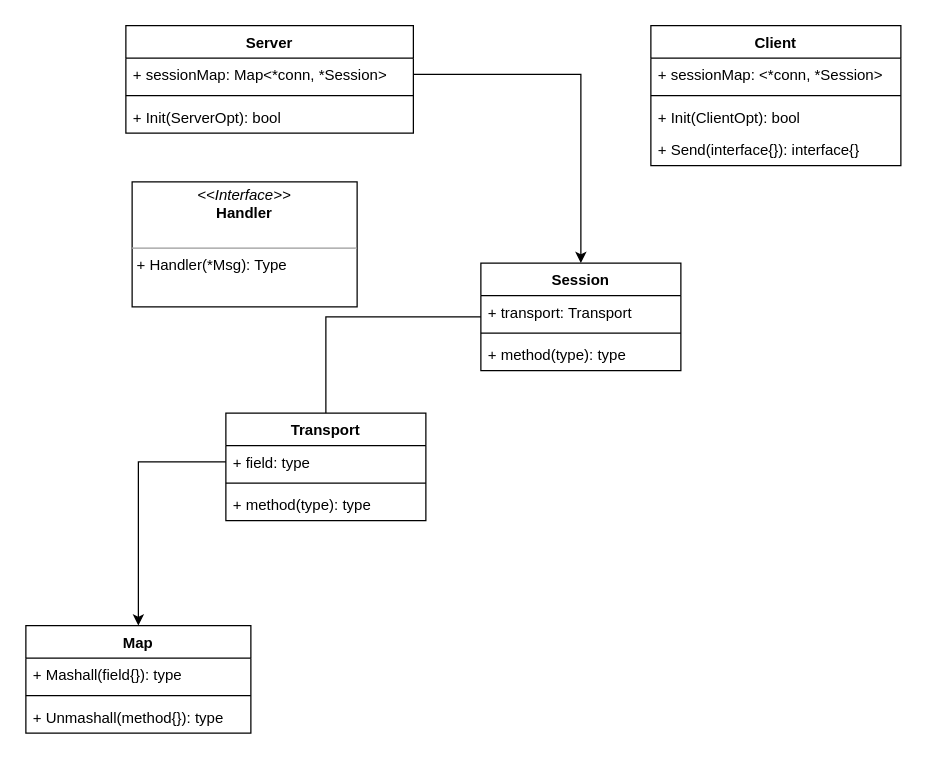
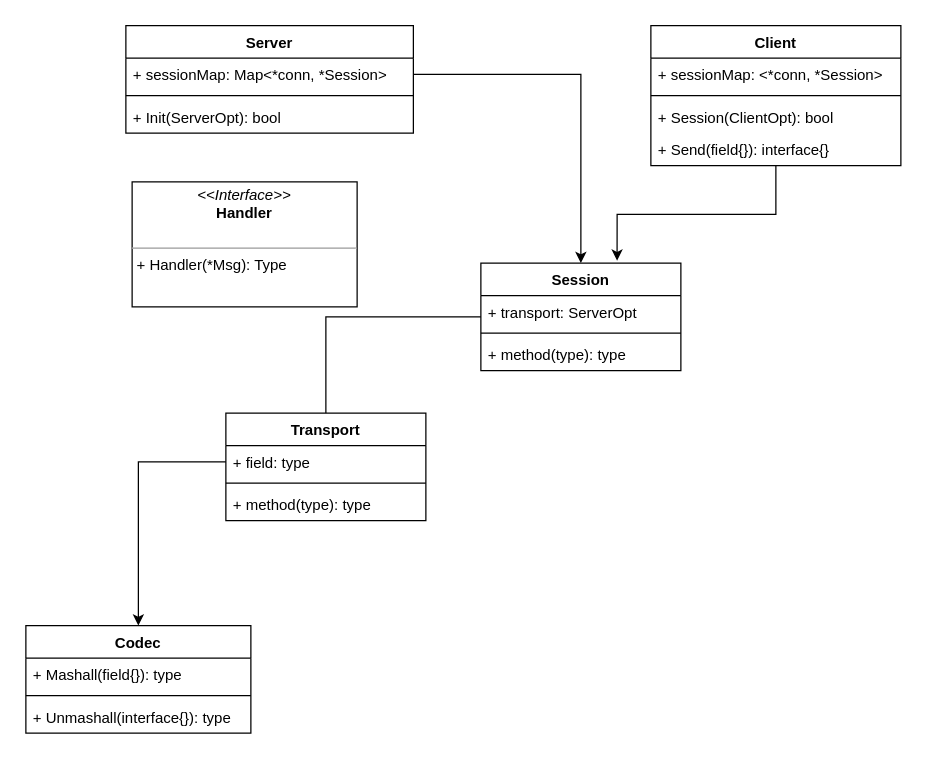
(740, 118) -> (753, 118)
(782, 150) -> (763, 150)
none -> (700, 214)
(574, 313) -> (574, 313)
(138, 643) -> (138, 643)
(136, 718) -> (147, 718)
